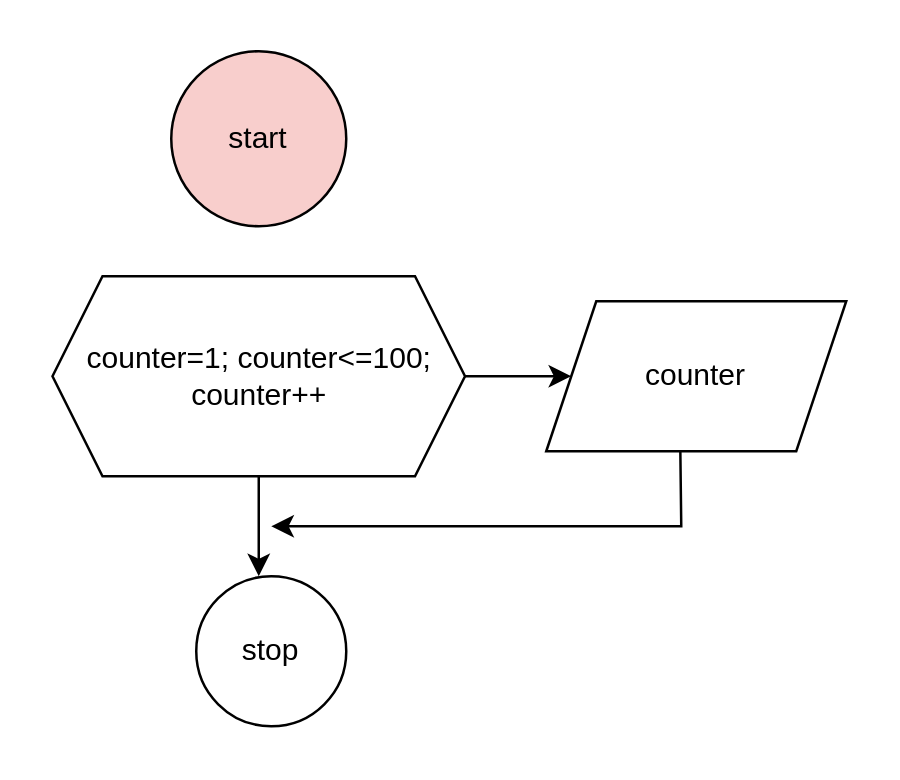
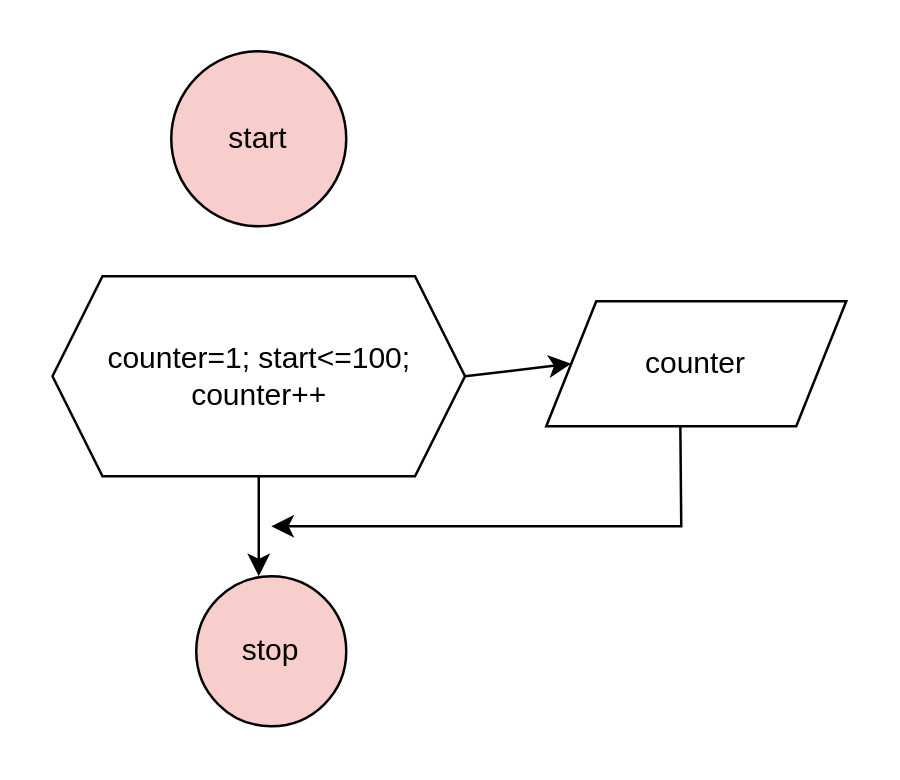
(260, 376) -> (260, 376)
(696, 376) -> (696, 364)
(271, 651) -> (271, 651)
